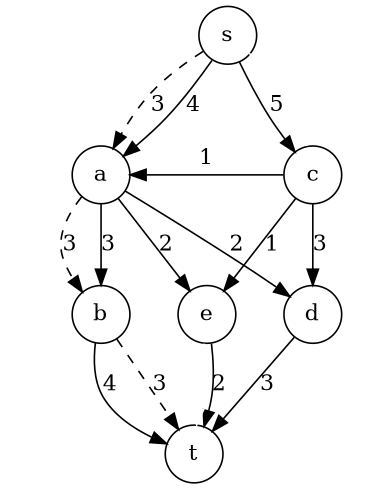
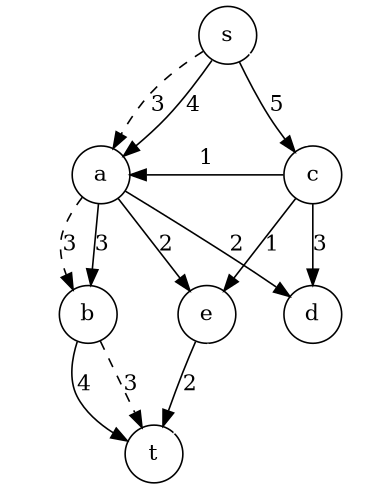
(259, 378) -> none
